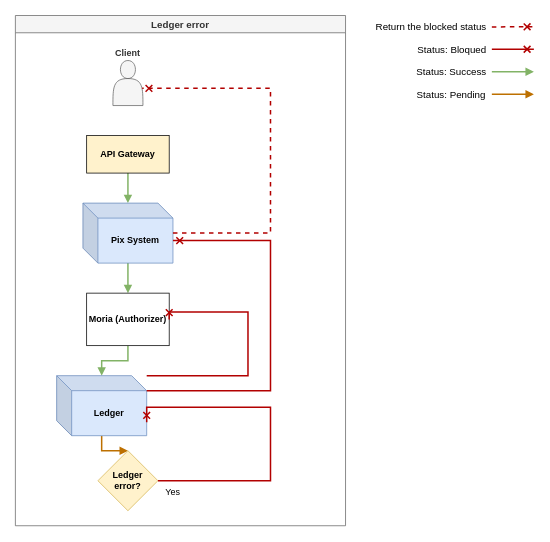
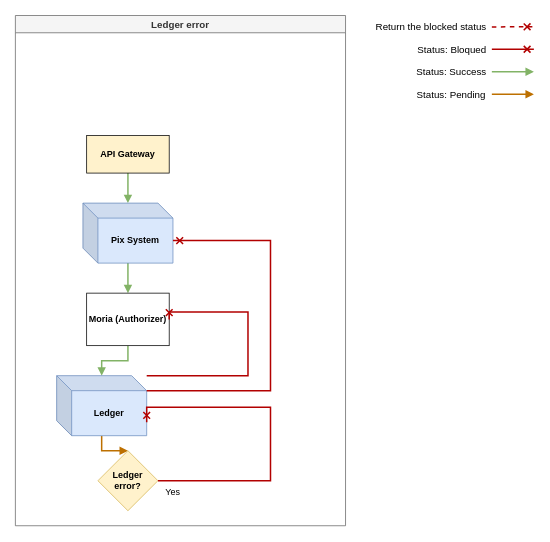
(128, 83) -> none
(270, 145) -> none
